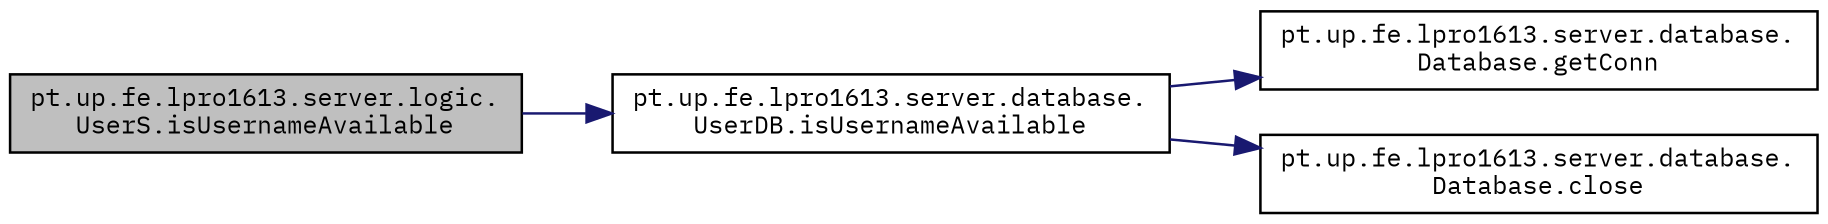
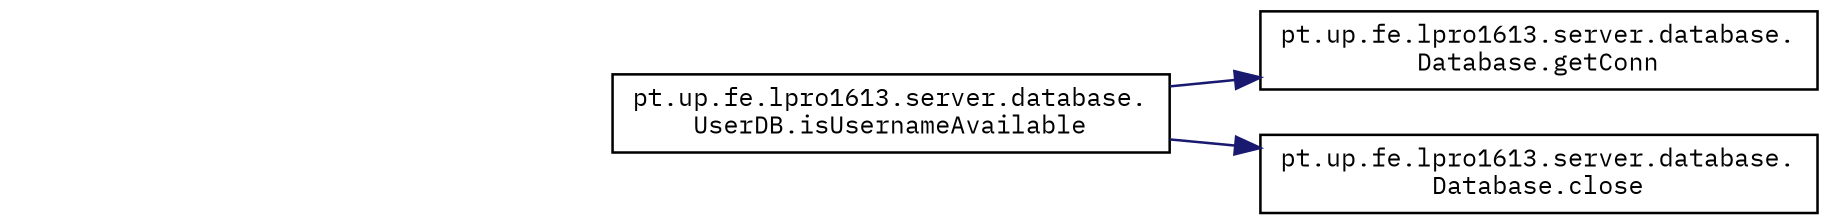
(266, 113) -> none
